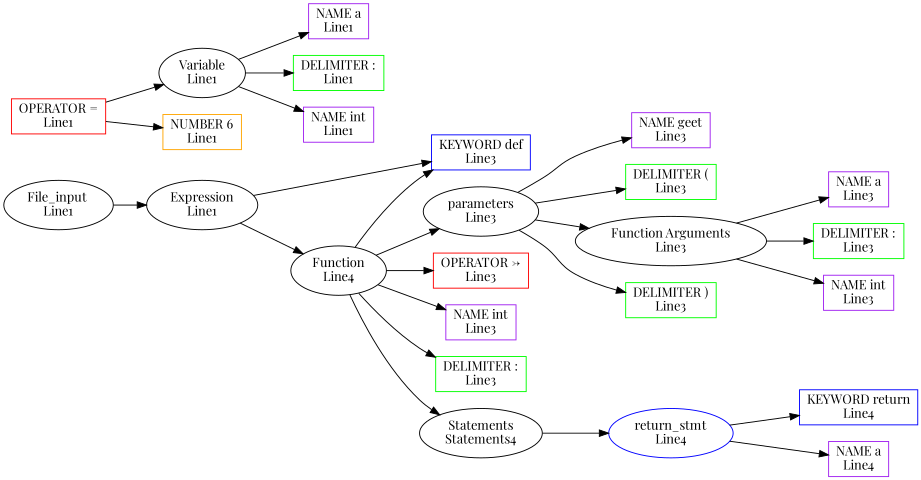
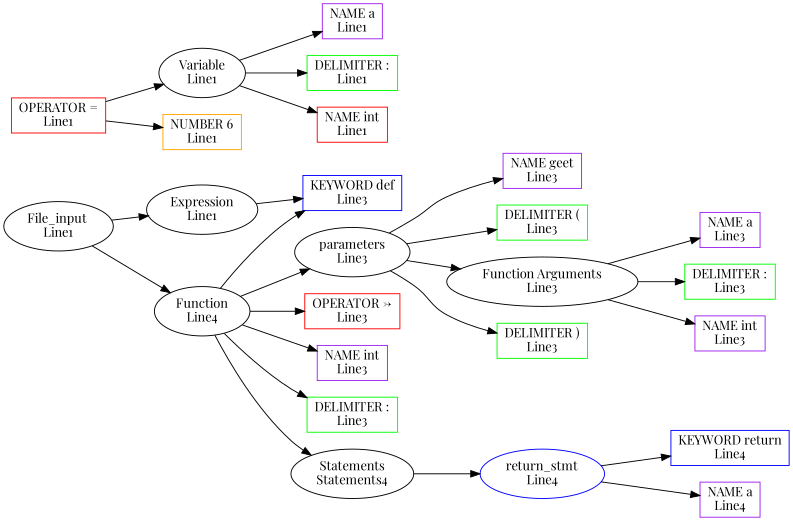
(339, 125) -> (352, 125)
(267, 236) -> (127, 267)
